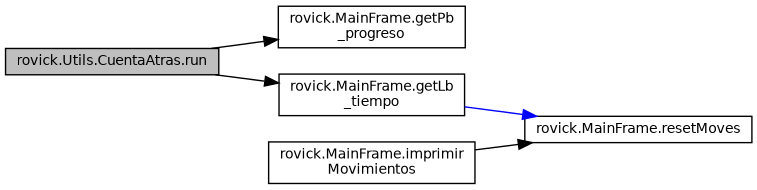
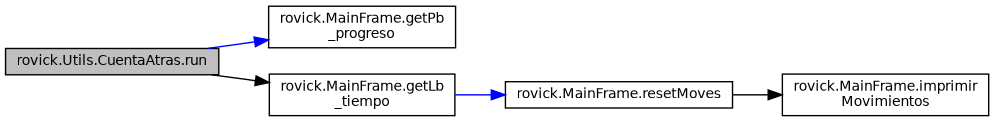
(238, 45) -> (231, 45)
(497, 147) -> (750, 95)
